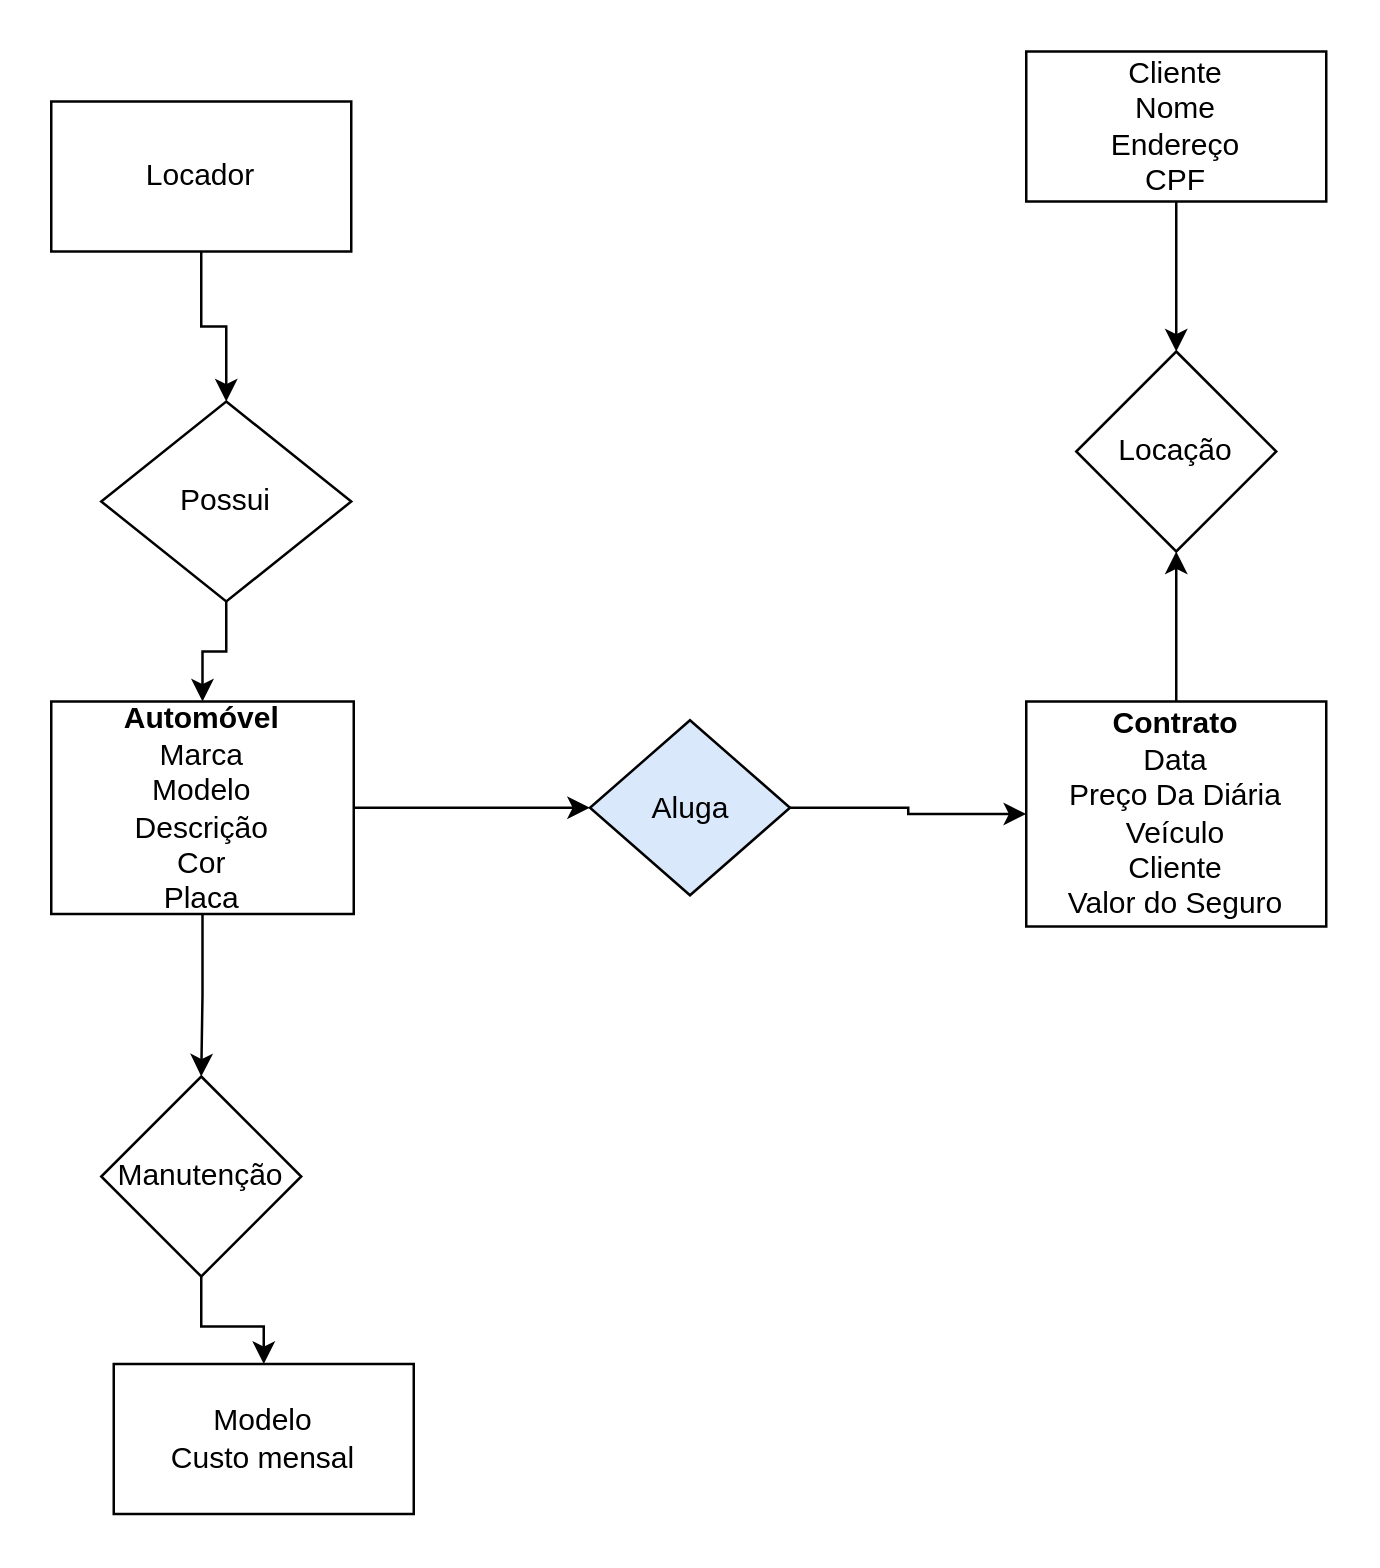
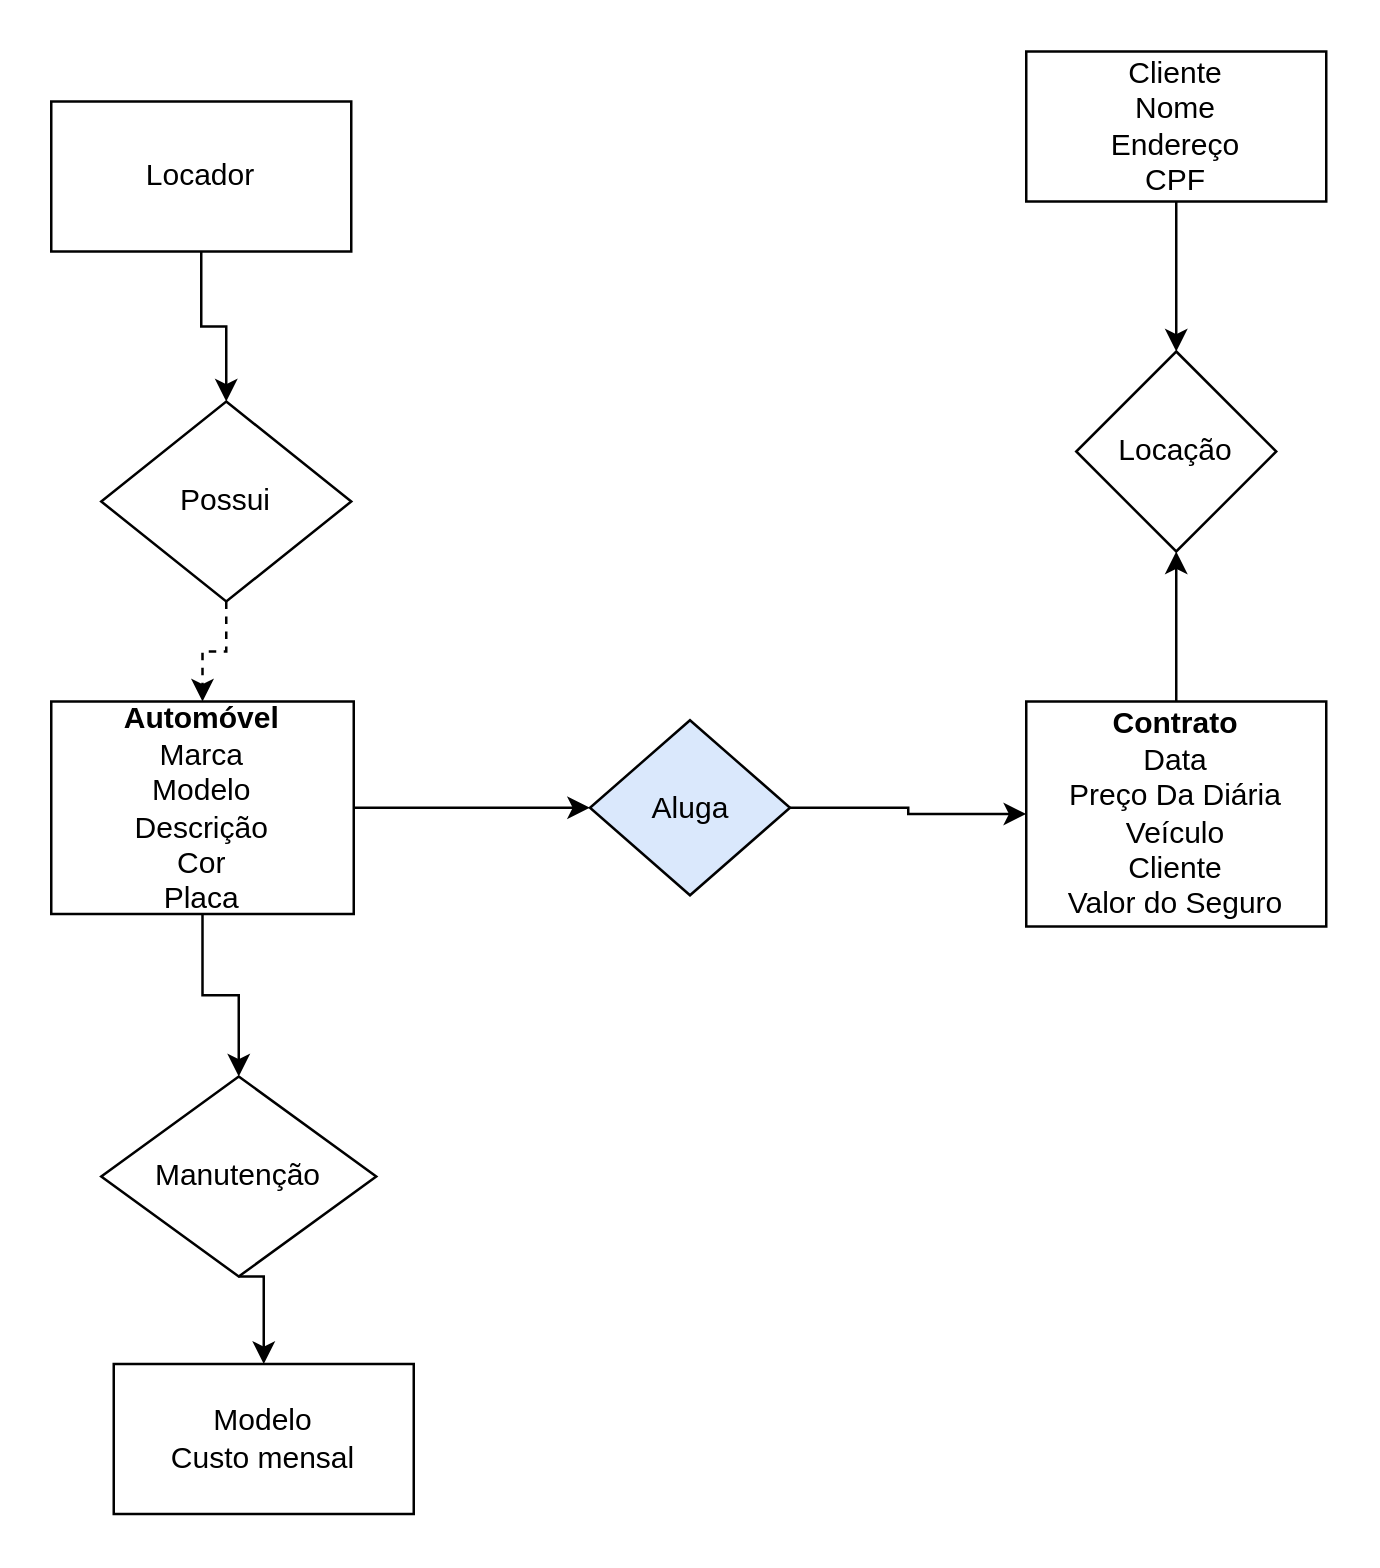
(220, 651) -> (220, 651)
(201, 1176) -> (239, 1176)
